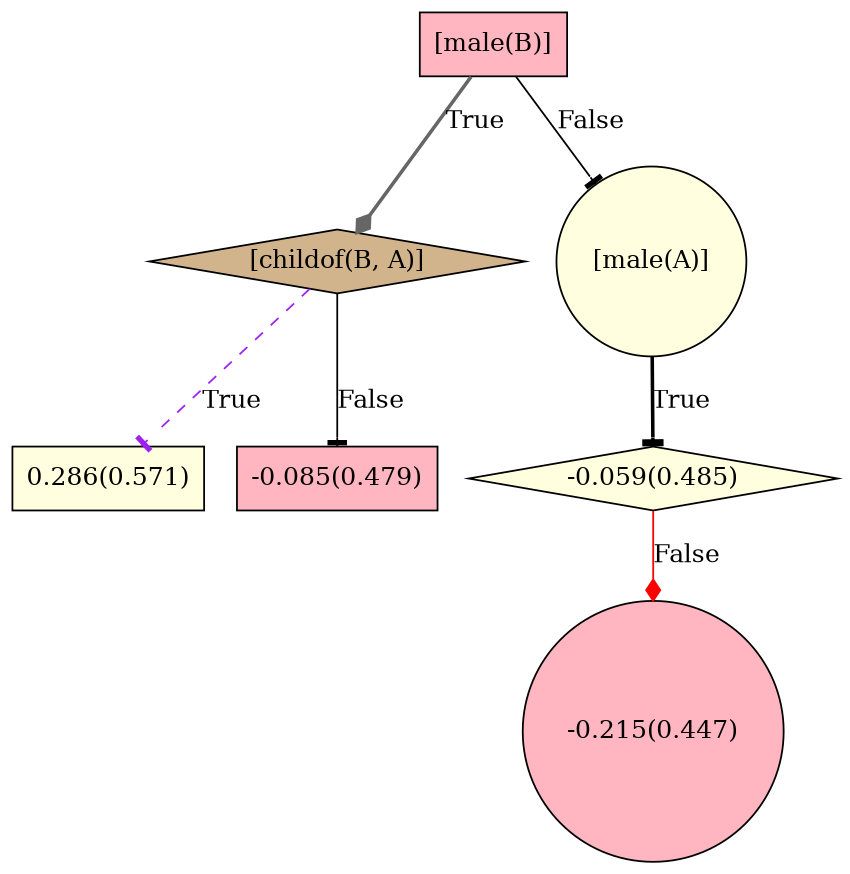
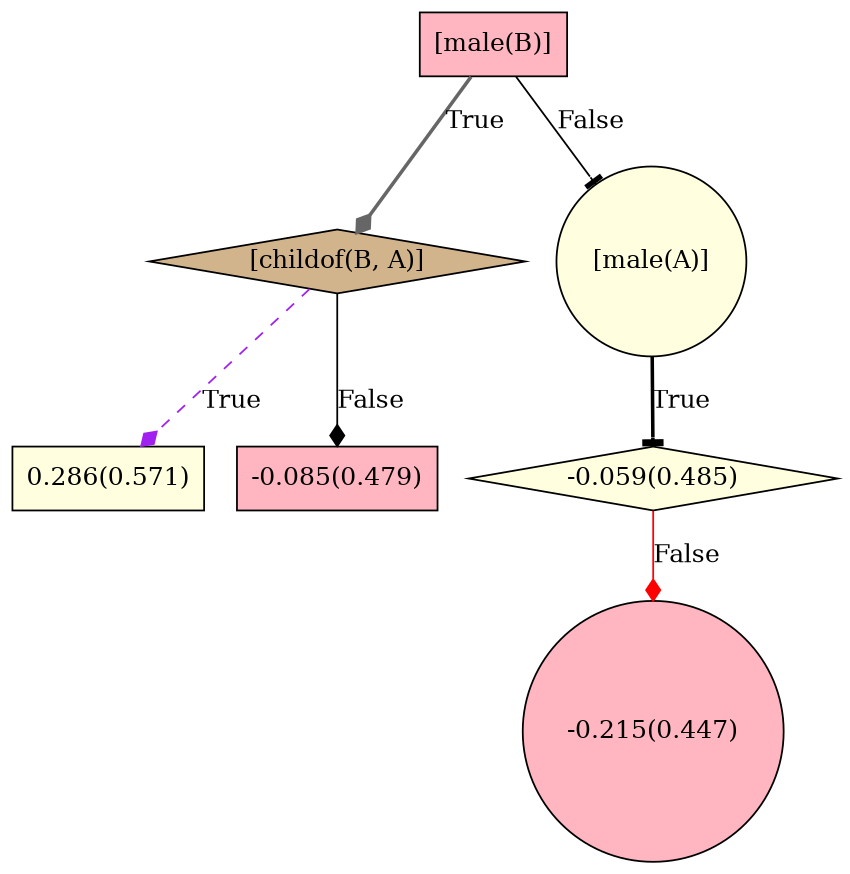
(233, 360) -> (233, 360)
(337, 366) -> (337, 366)
